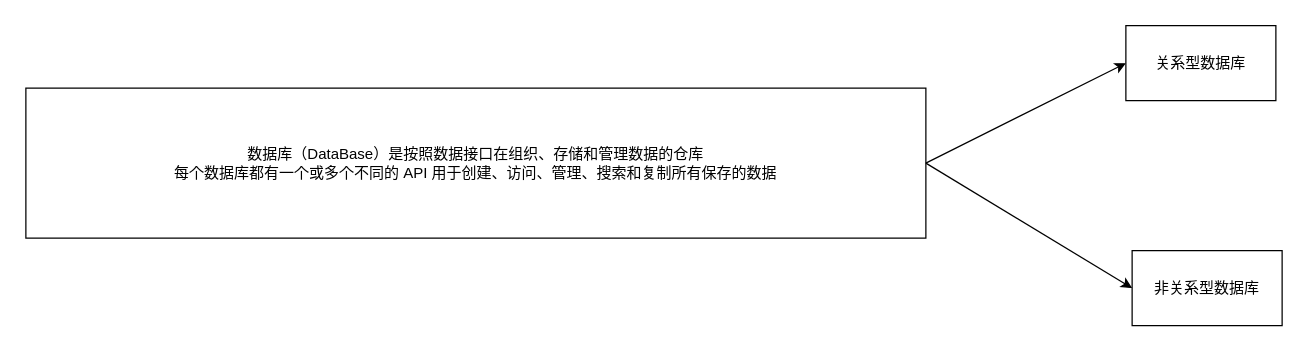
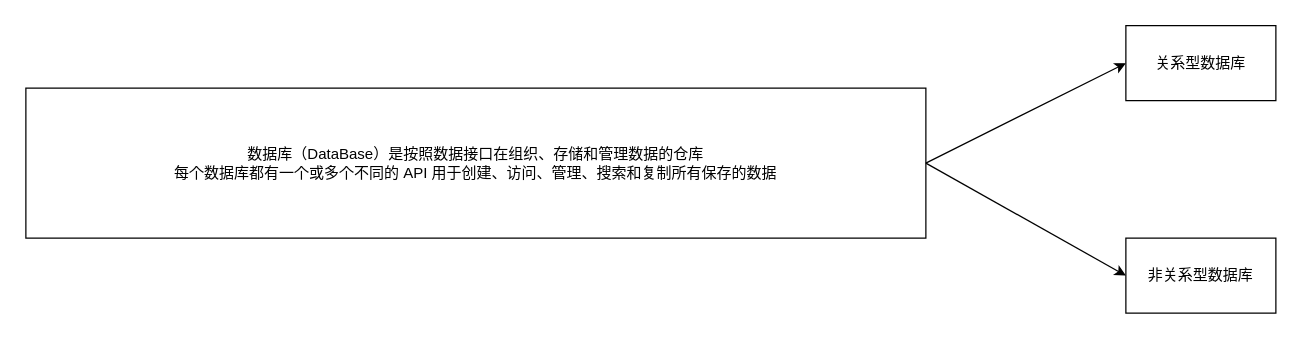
(1207, 288) -> (1201, 276)
